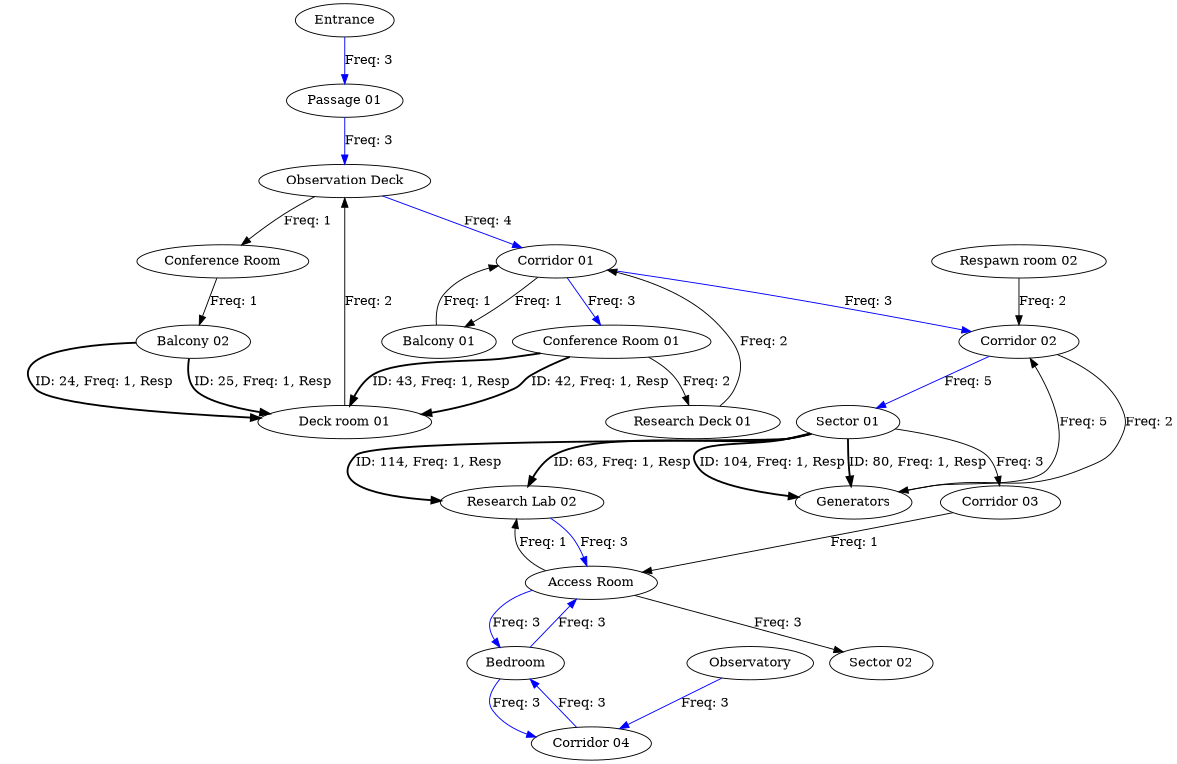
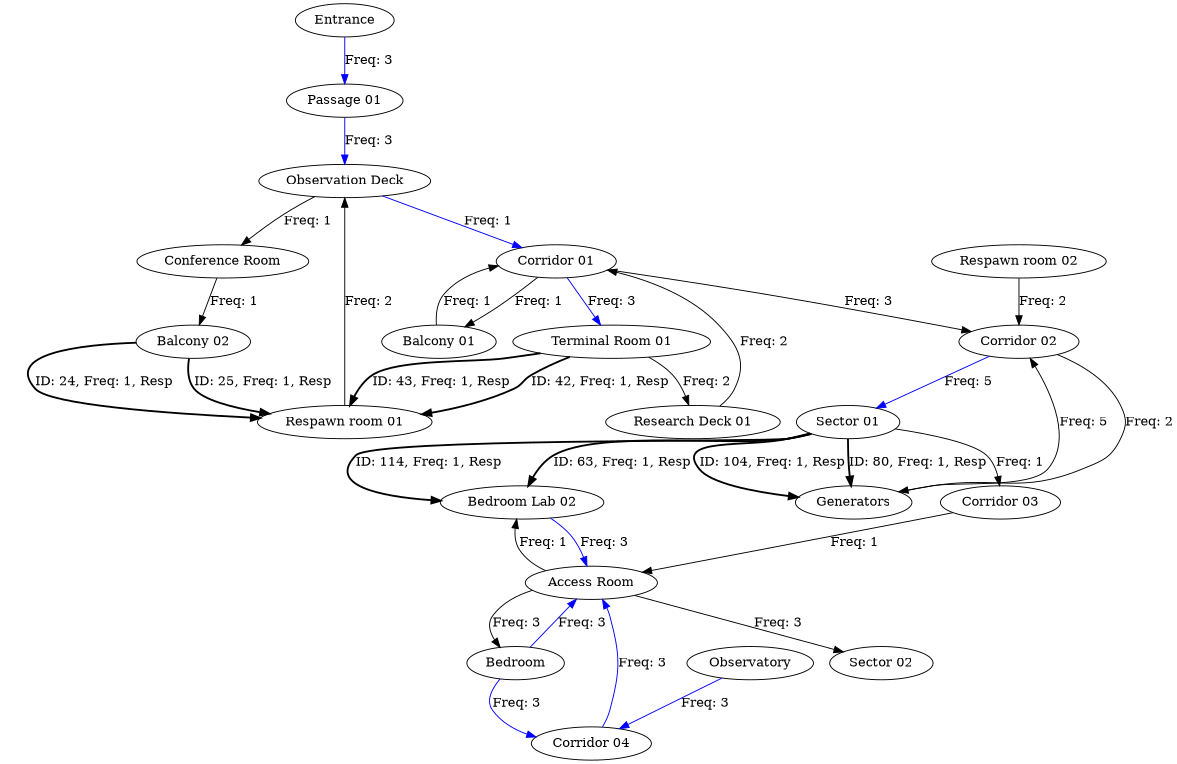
(488, 221) -> (488, 221)
(786, 298) -> (786, 298)
(612, 342) -> (612, 342)
(345, 422) -> (345, 422)
(1020, 462) -> (1020, 462)
(522, 502) -> (522, 502)
(500, 608) -> (500, 608)
(557, 707) -> (618, 668)
